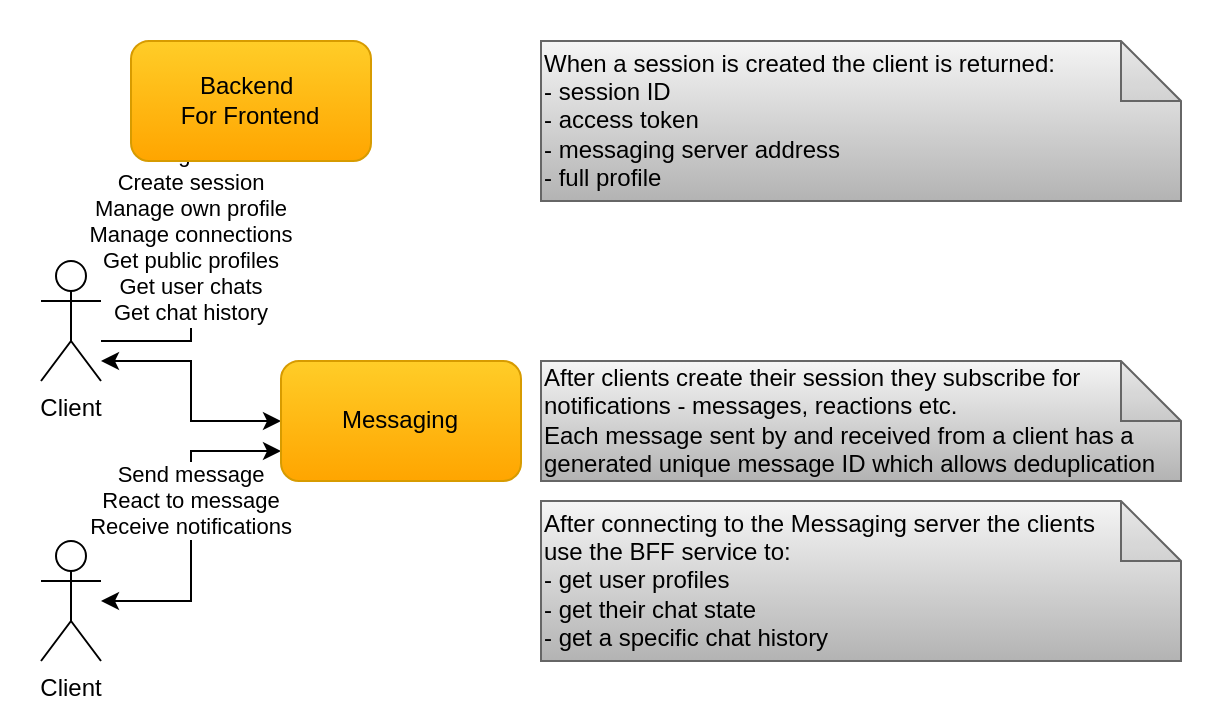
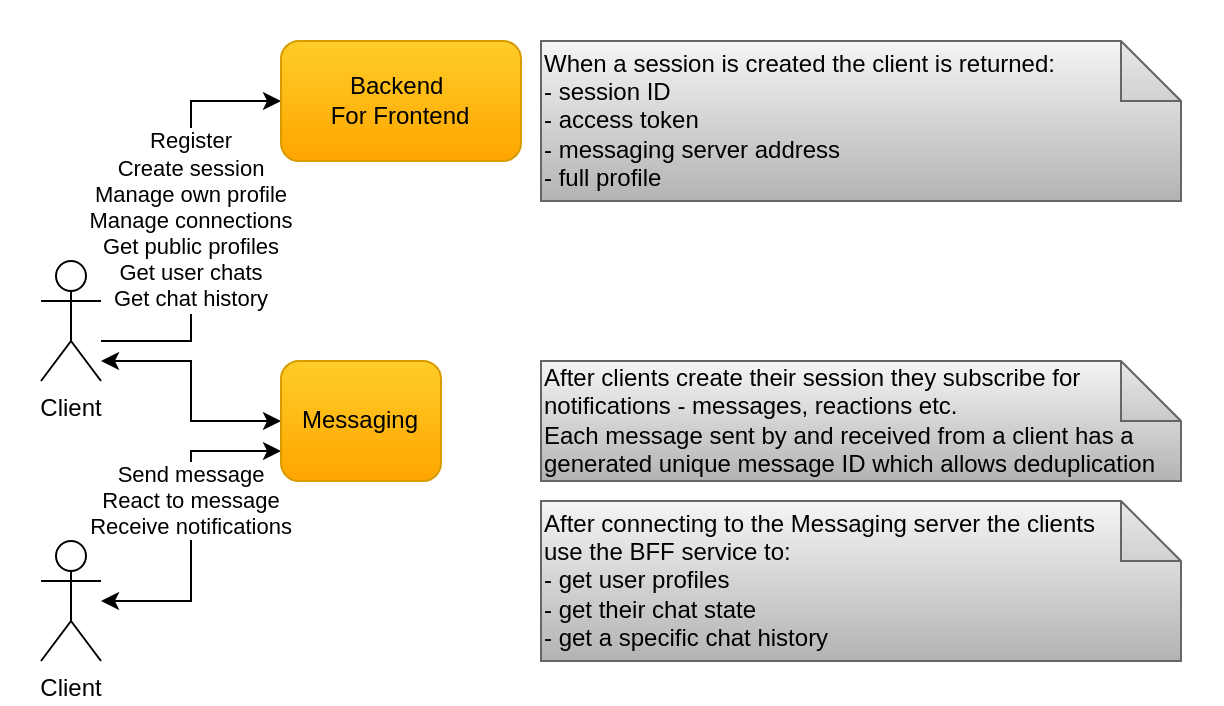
(251, 101) -> (401, 101)
(401, 421) -> (361, 421)
